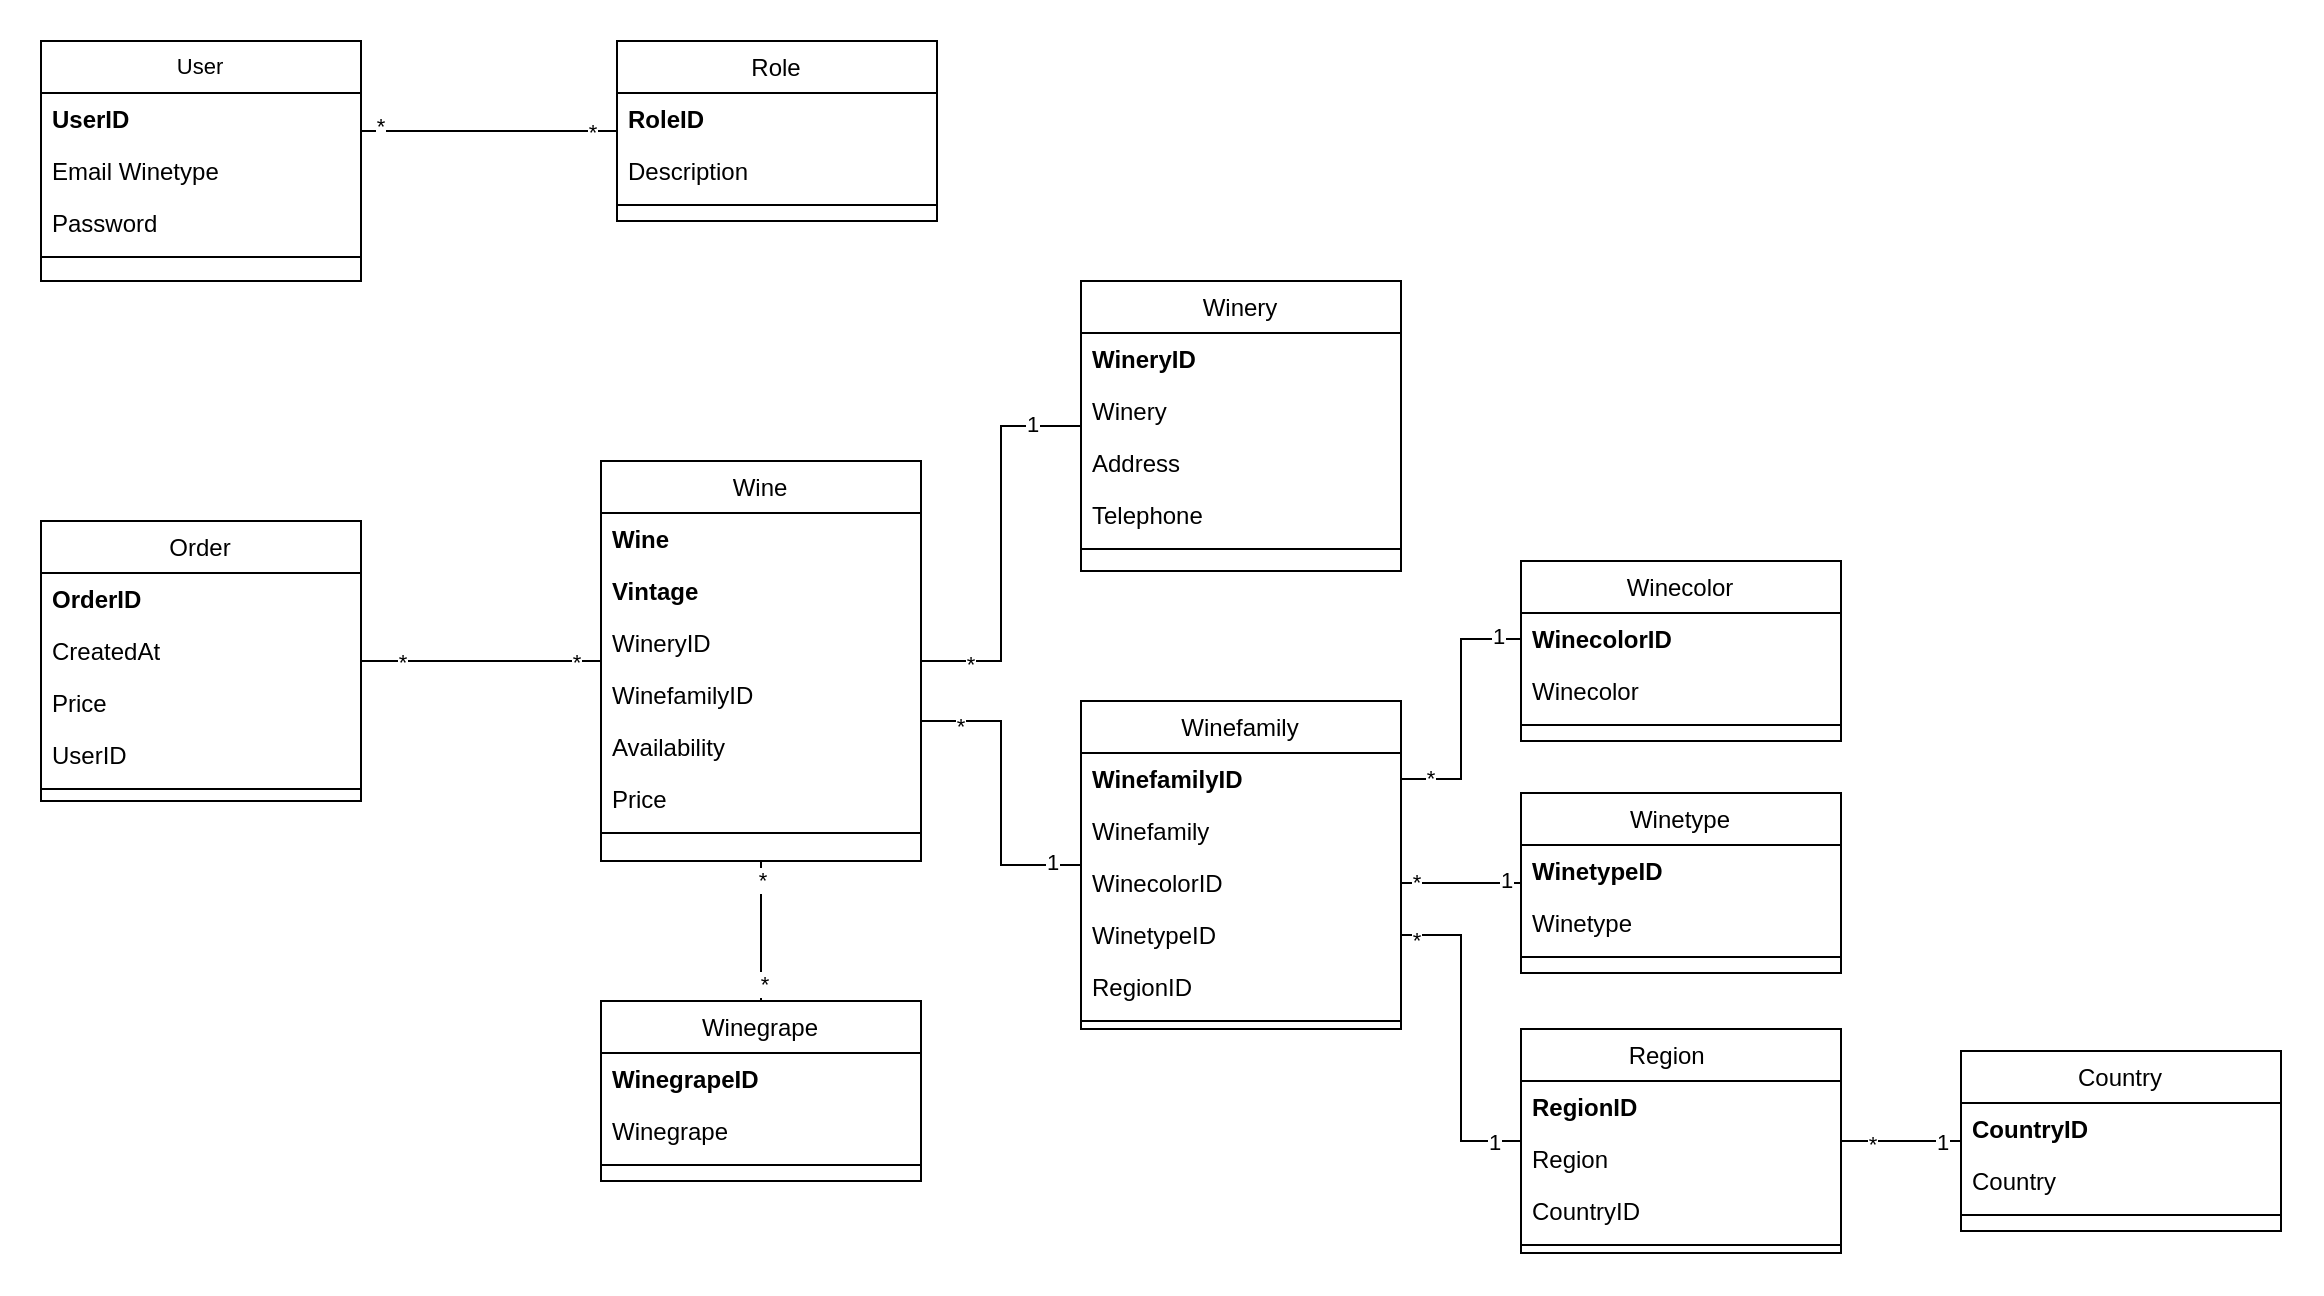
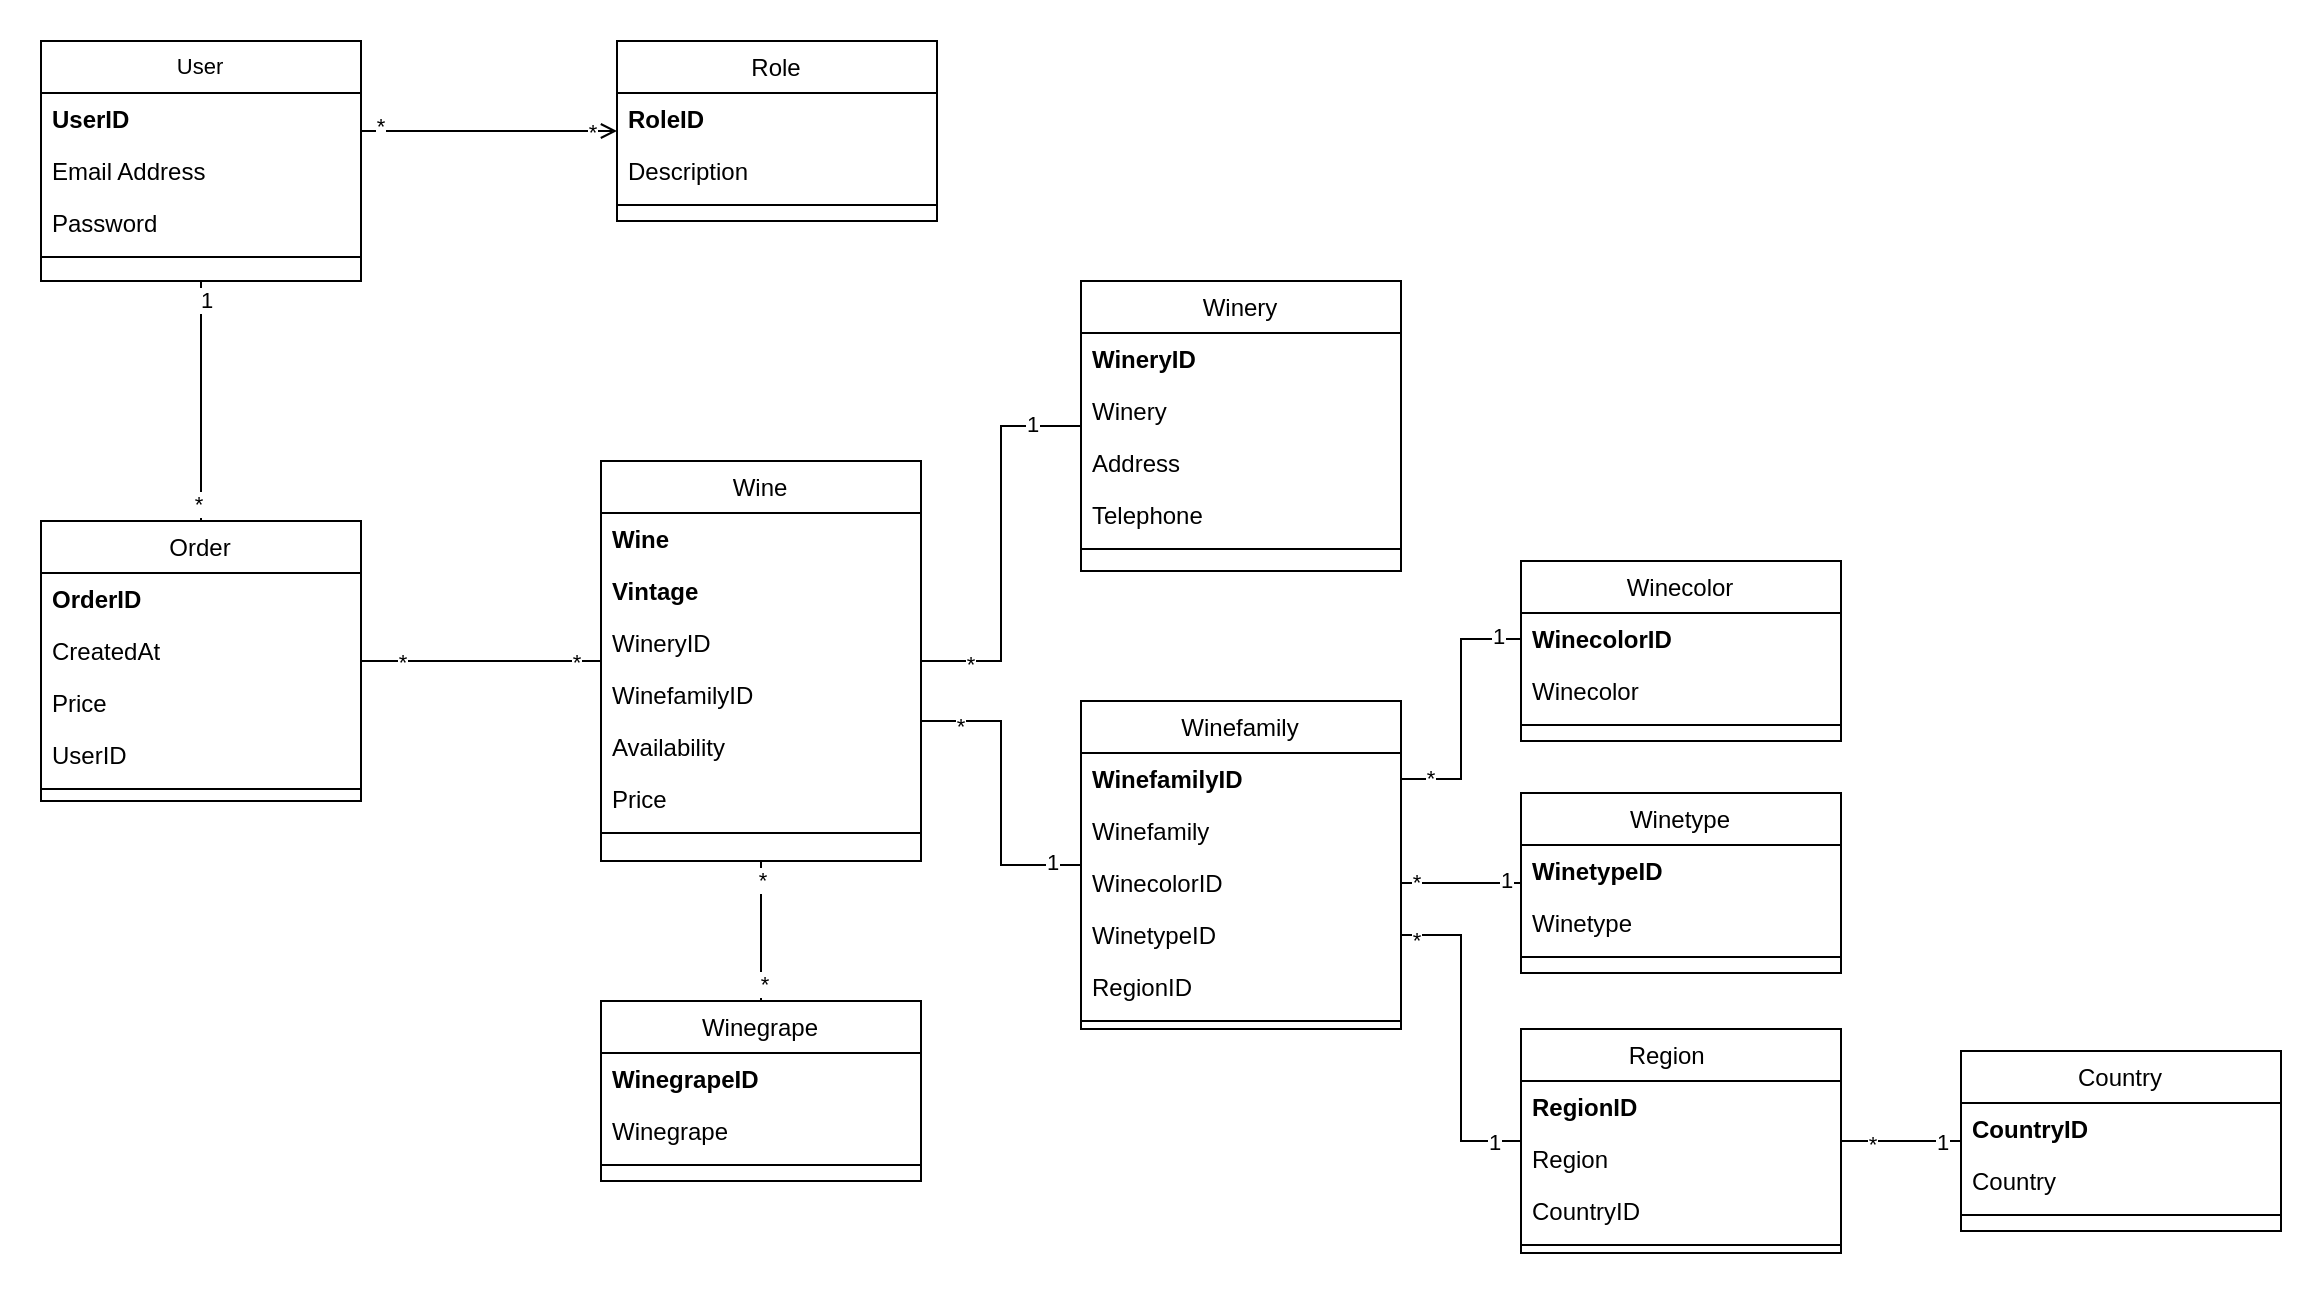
(609, 131) -> (609, 131)
(134, 172) -> (130, 172)
none -> (201, 395)
